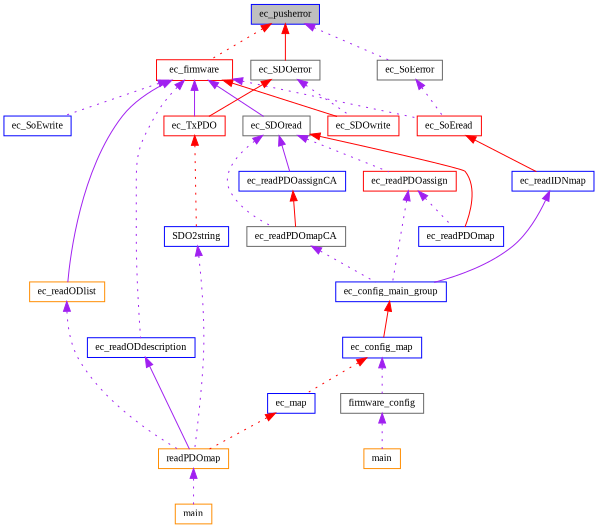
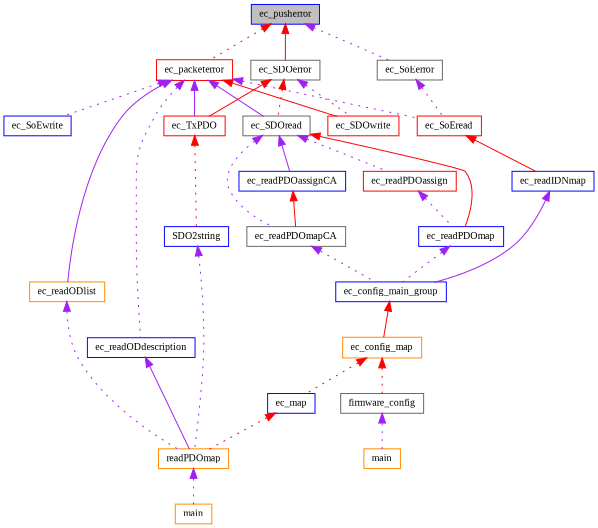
(195, 70) -> (195, 70)
none -> (280, 105)
(400, 241) -> (422, 267)
(382, 348) -> (382, 348)
(382, 381) -> (382, 381)
